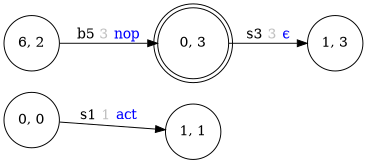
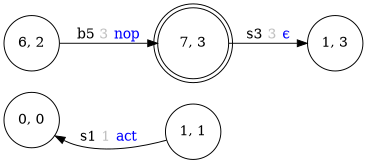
(193, 43) -> (193, 43)
(108, 126) -> (115, 149)
